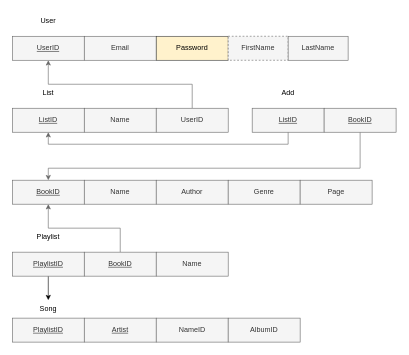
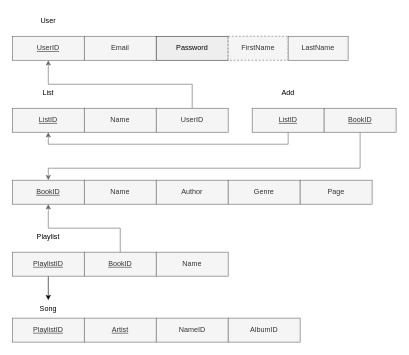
(192, 48) -> (192, 48)
